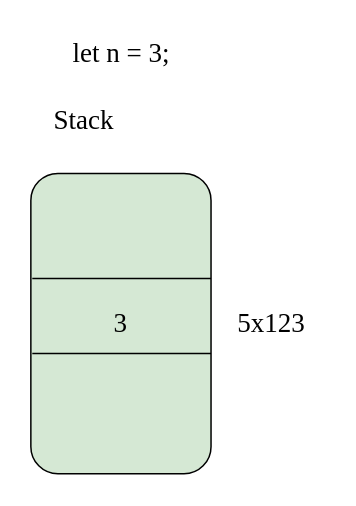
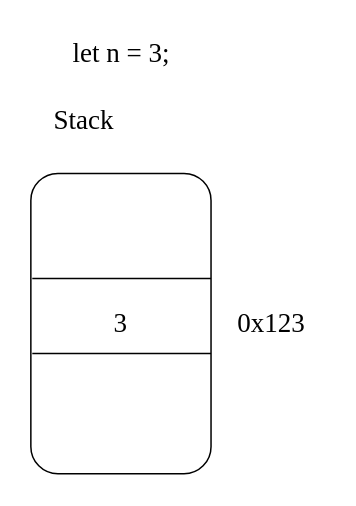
(121, 323) -> (121, 323)
(272, 323) -> (272, 323)
